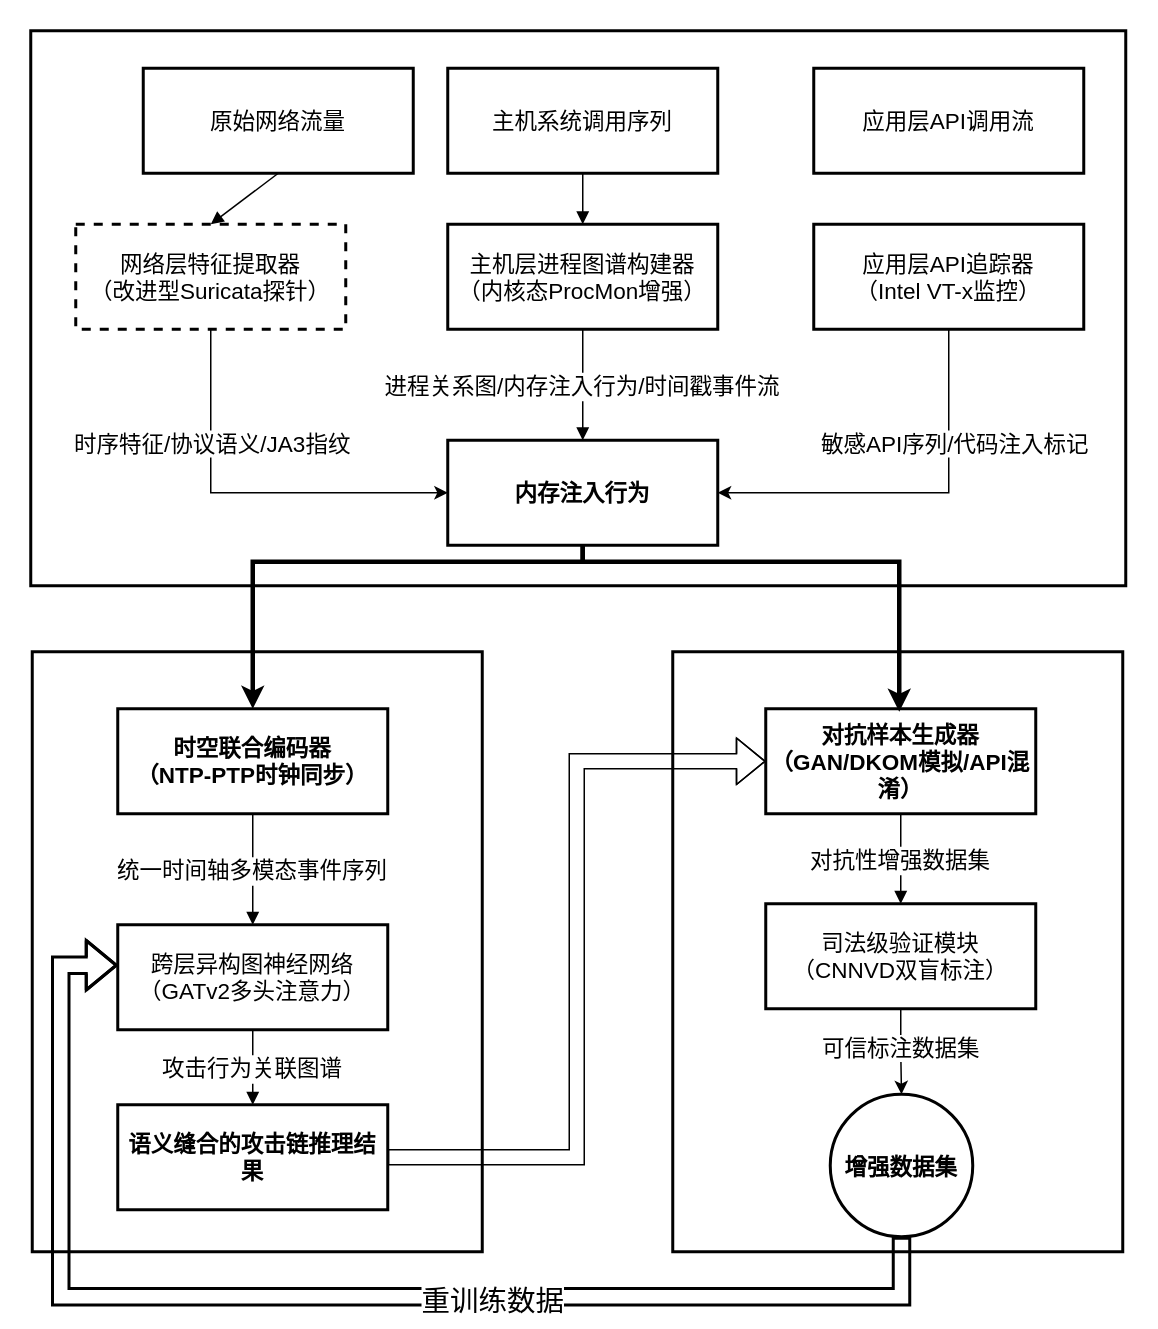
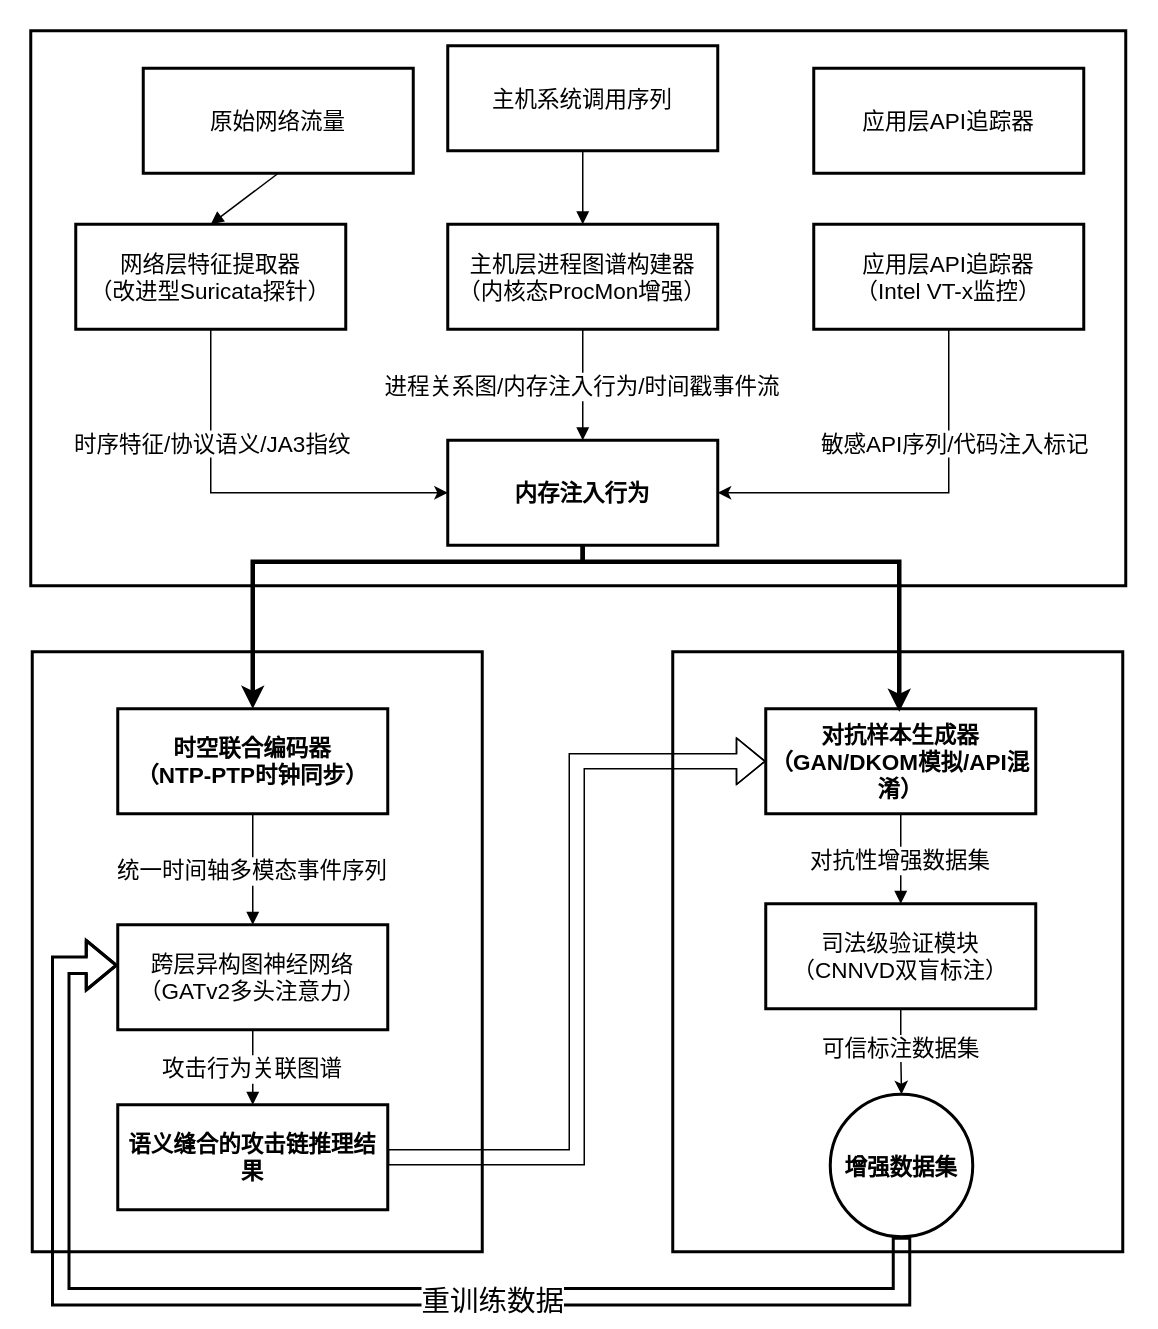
(583, 121) -> (583, 98)
(949, 121) -> (949, 121)
(211, 277) -> (211, 277)
